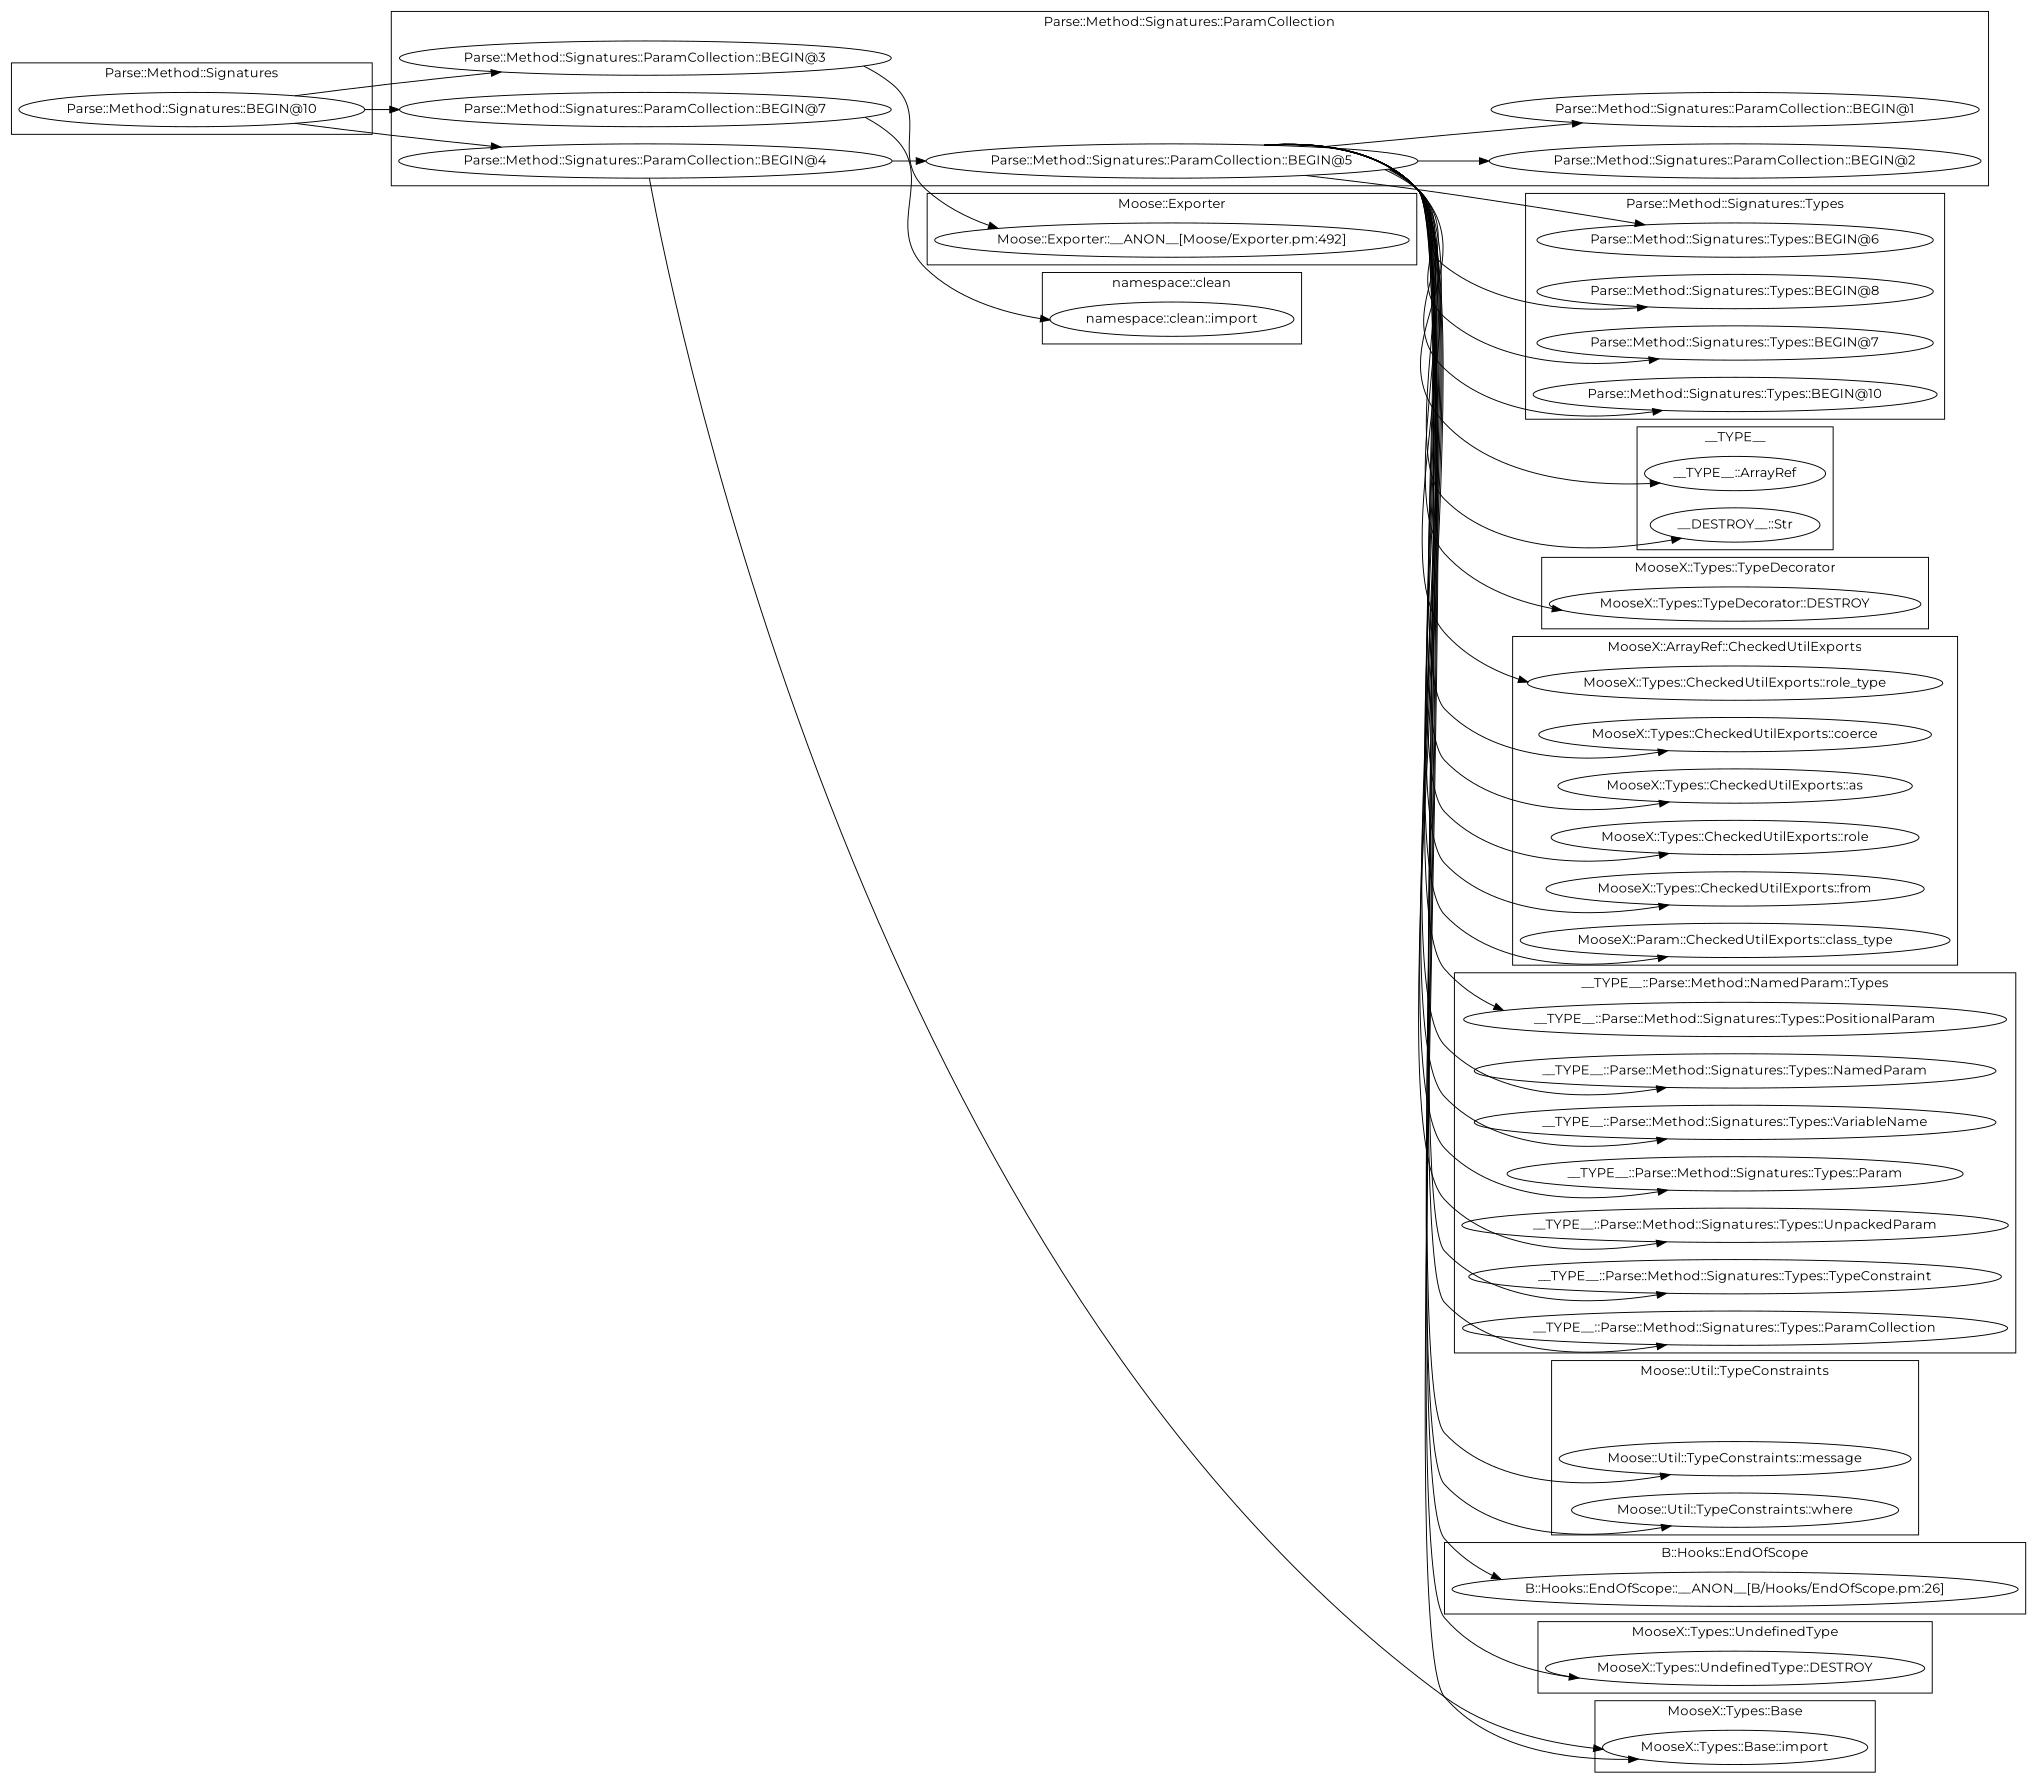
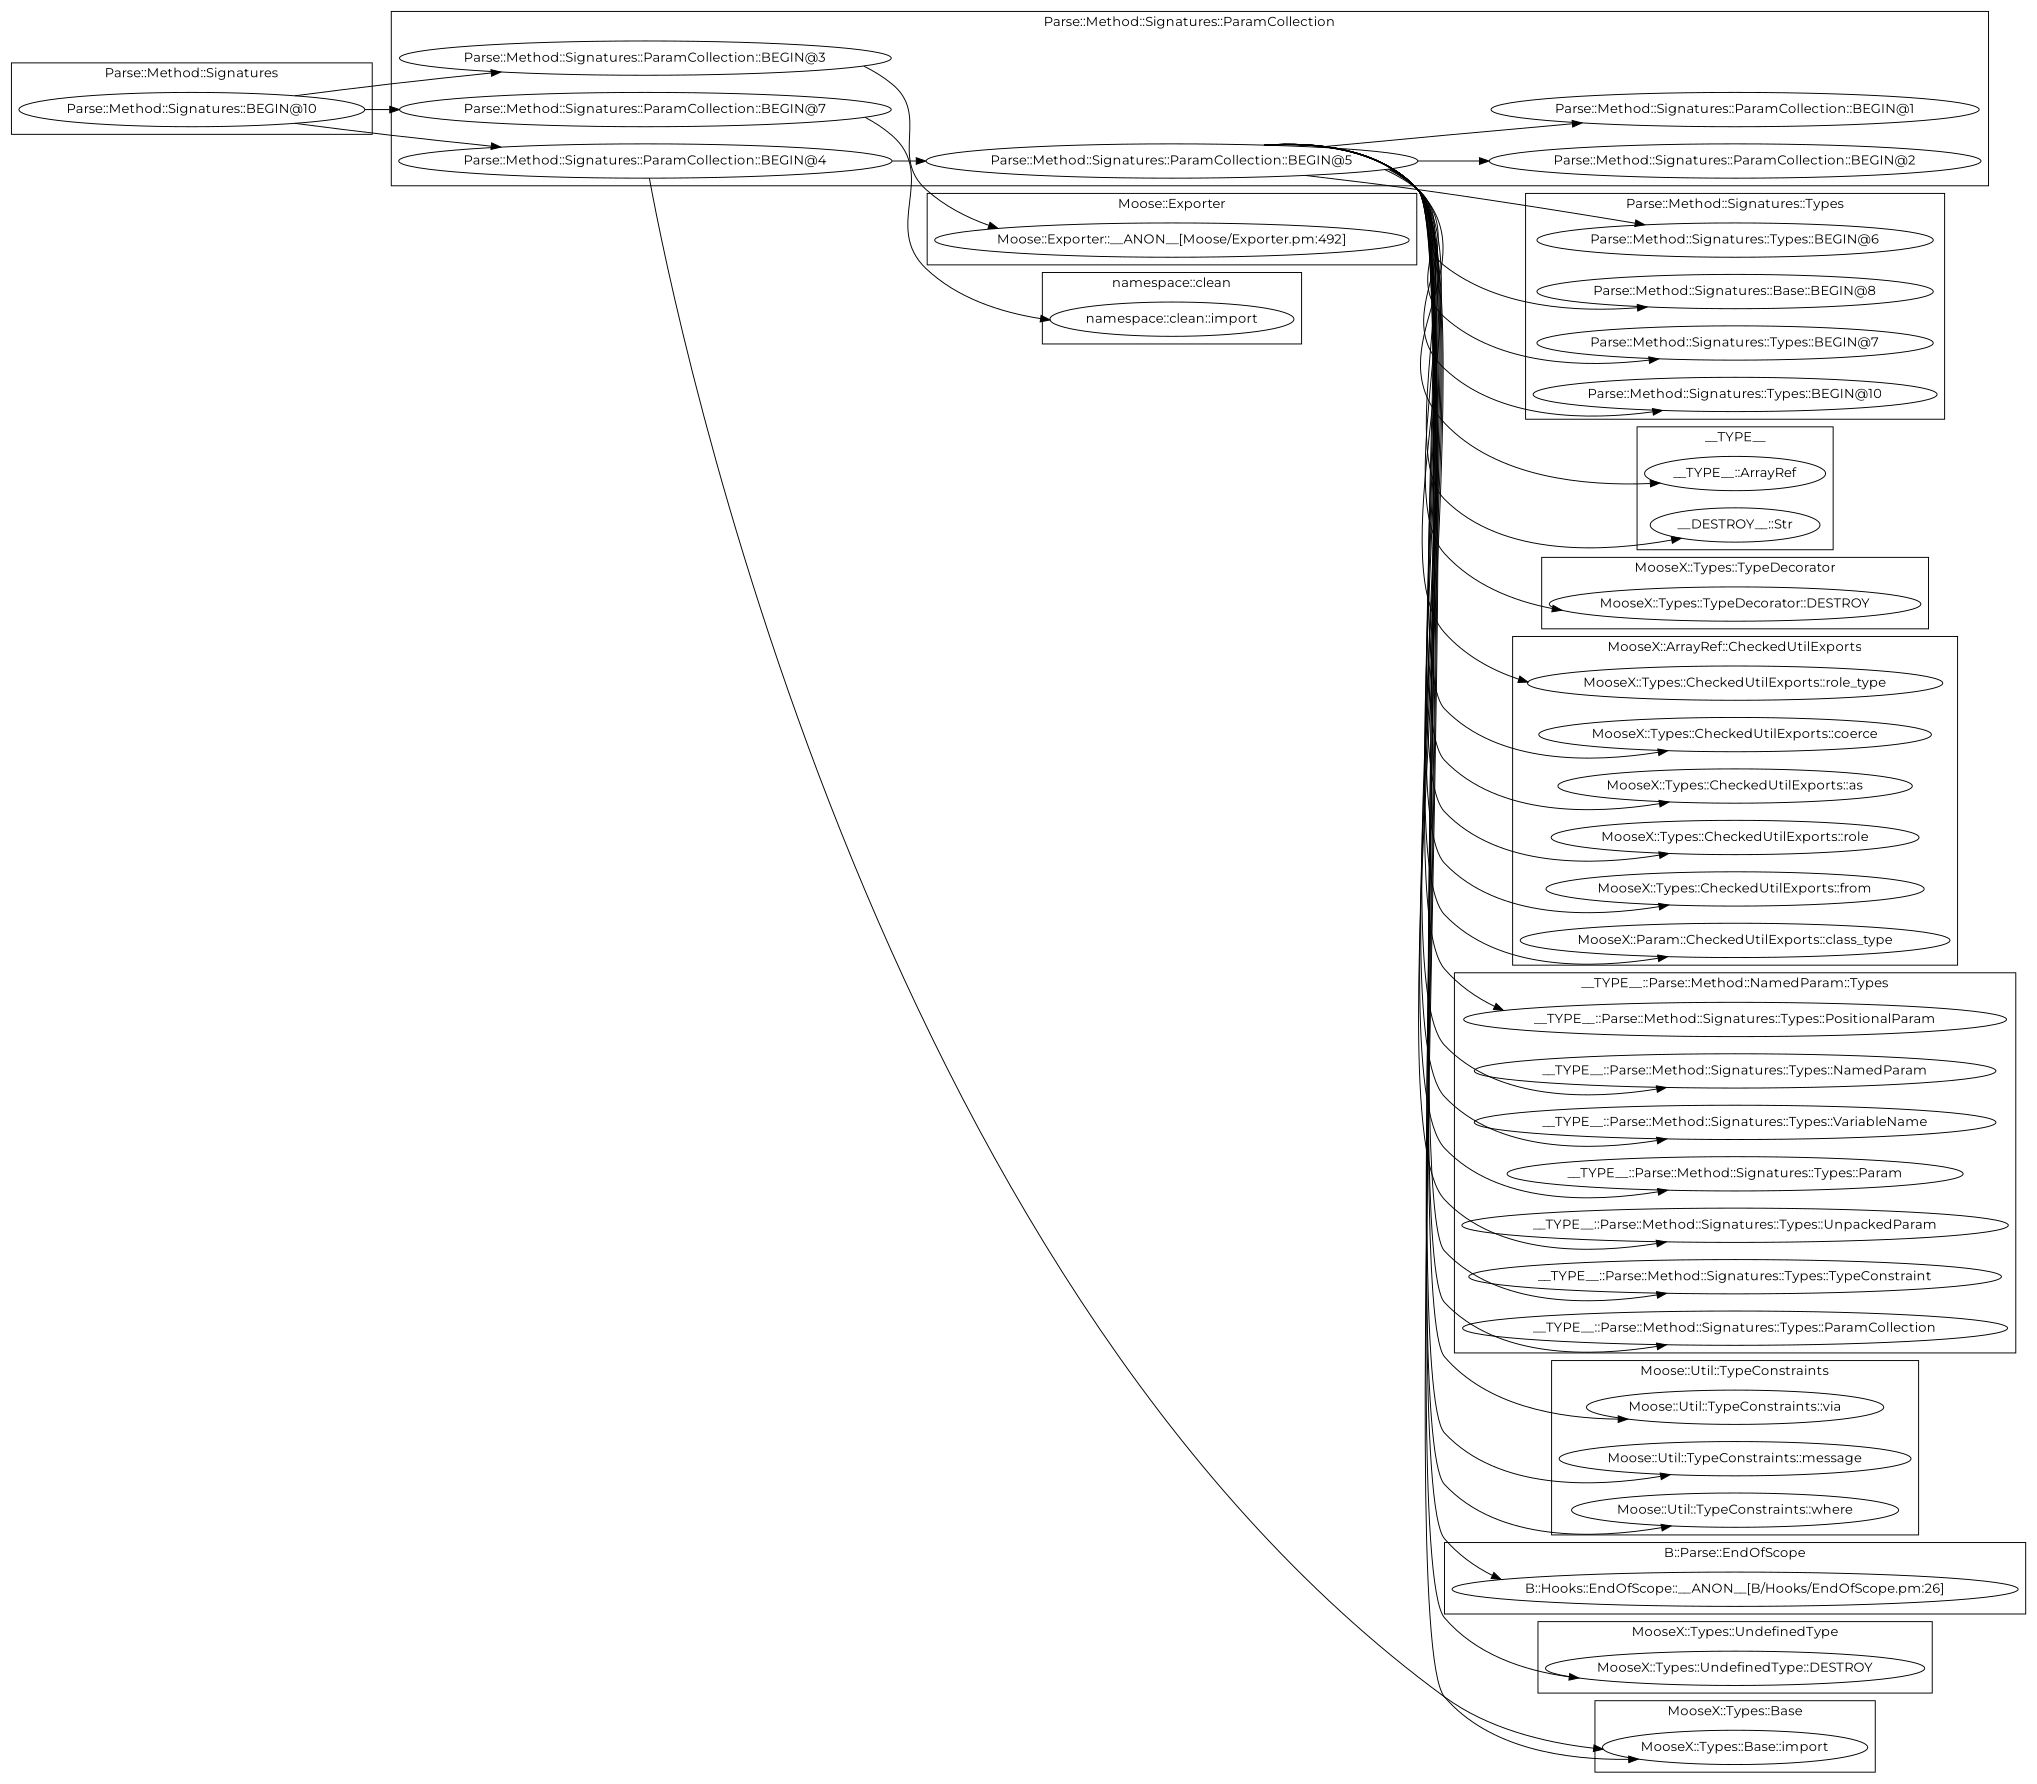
(1735, 292) -> (1735, 292)
none -> (1735, 1407)
(1735, 1554) -> (1735, 1554)
